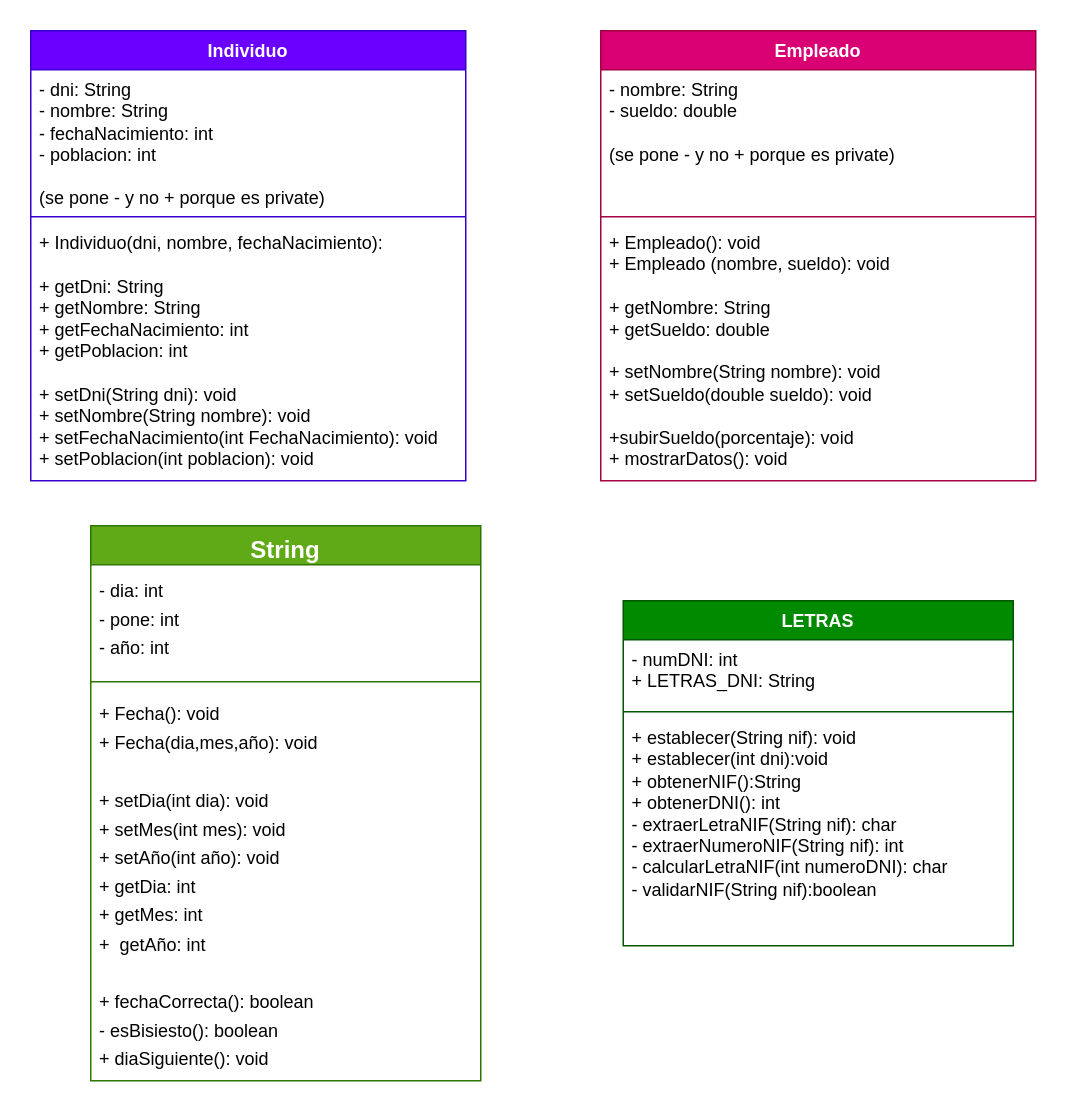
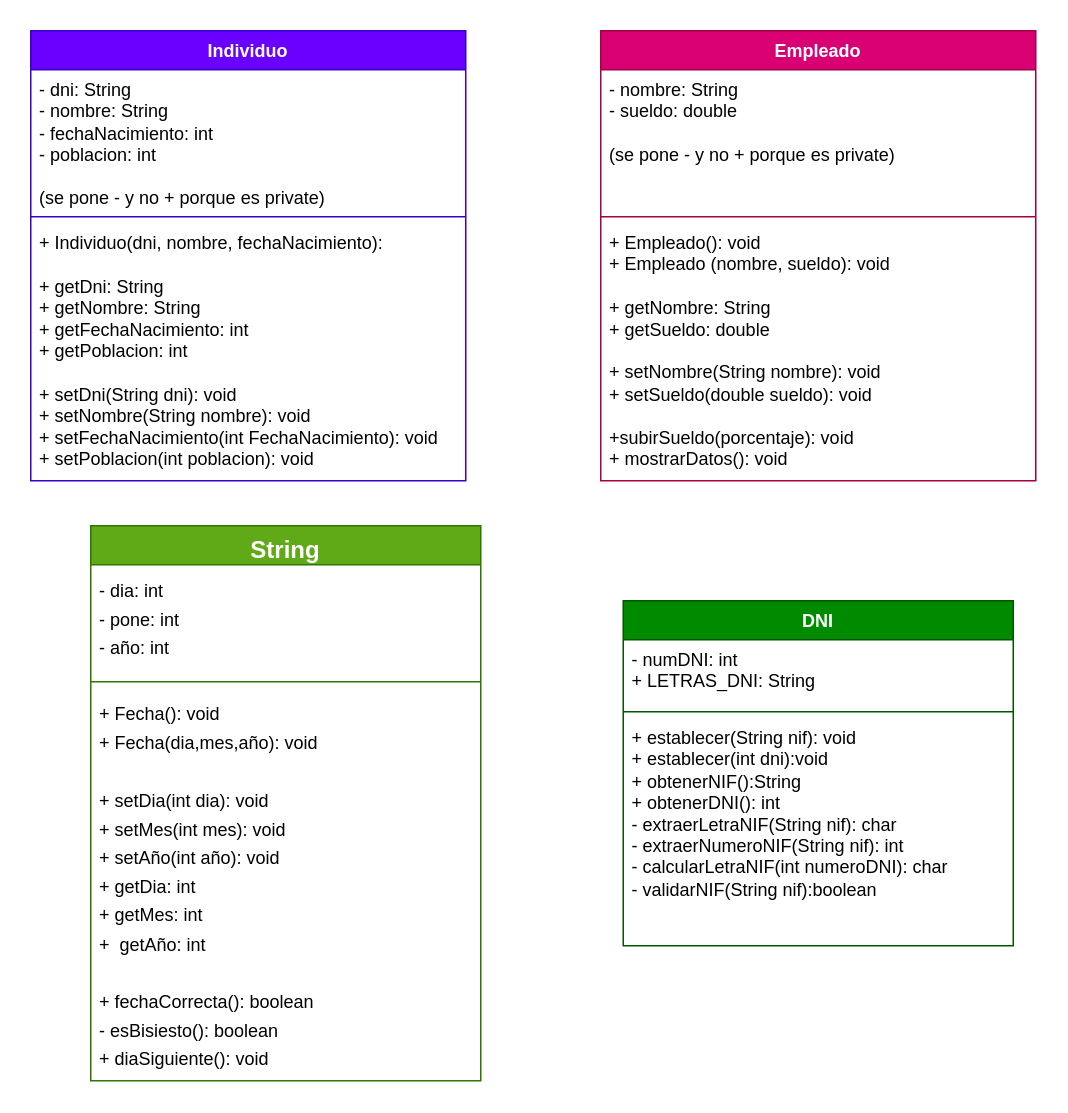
(818, 622) -> (818, 622)
